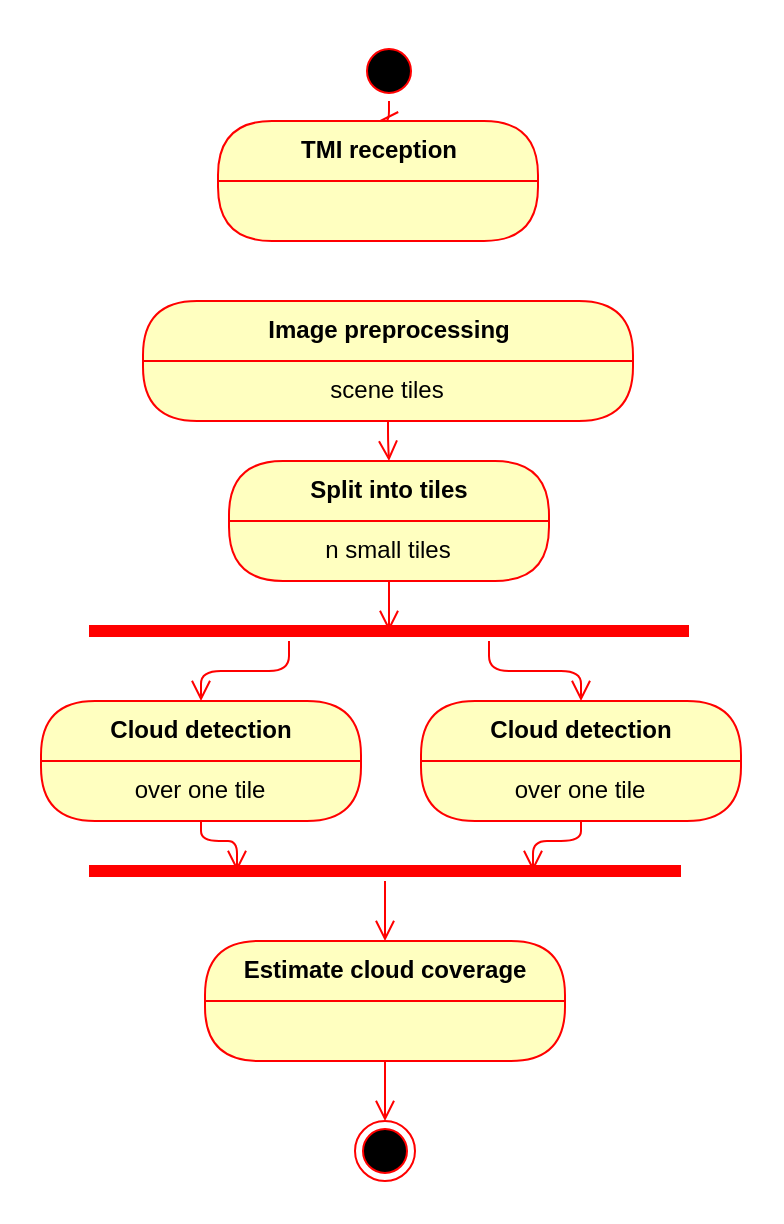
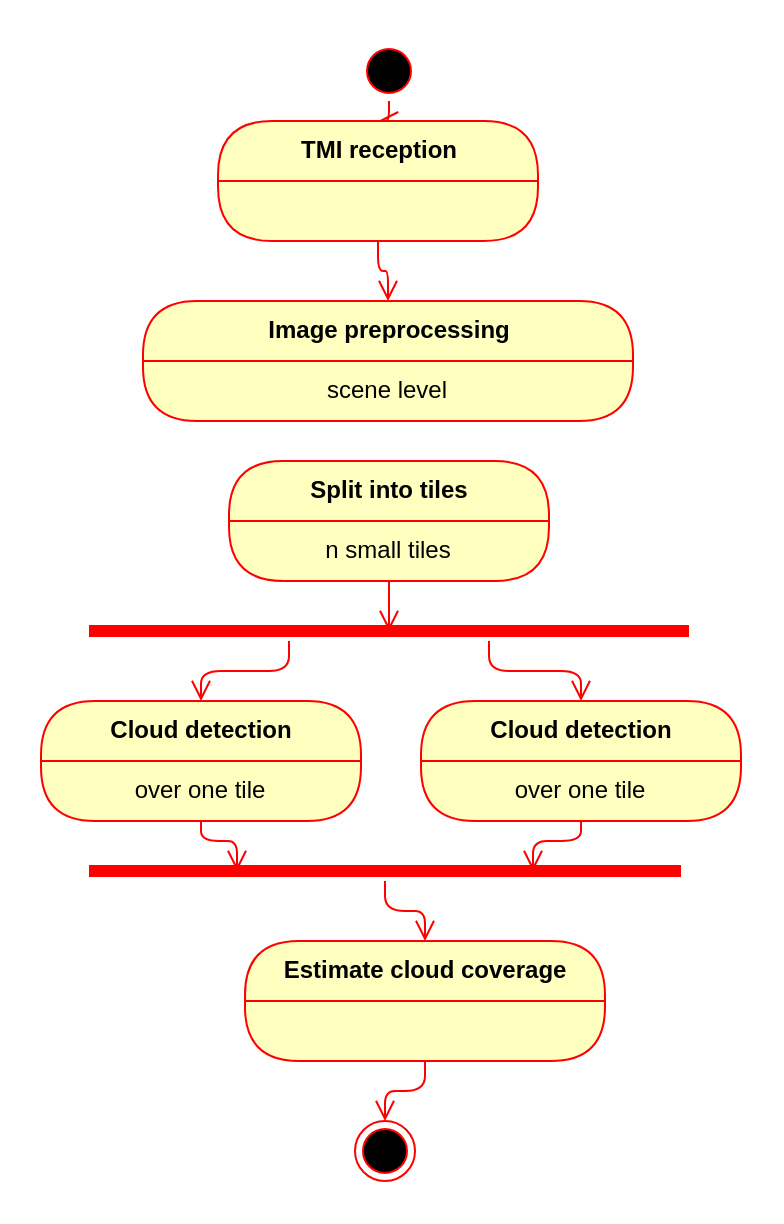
none -> (382, 271)
(388, 391) -> (388, 391)
(388, 437) -> none
(385, 1001) -> (425, 1001)
